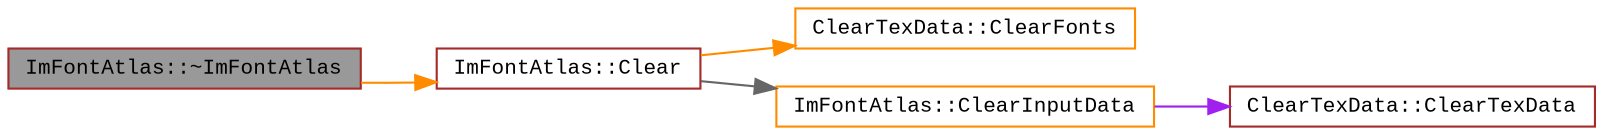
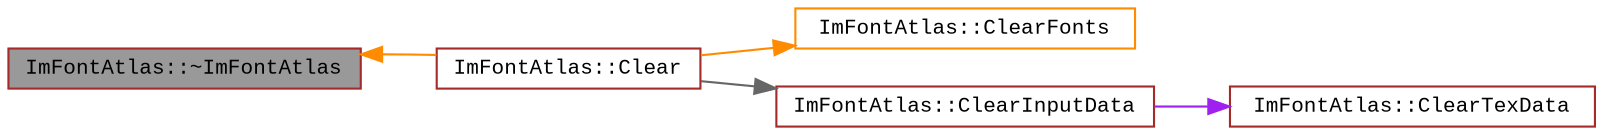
(965, 28) -> (965, 28)
(388, 83) -> (409, 55)
(965, 107) -> (965, 107)
(1412, 107) -> (1412, 107)
